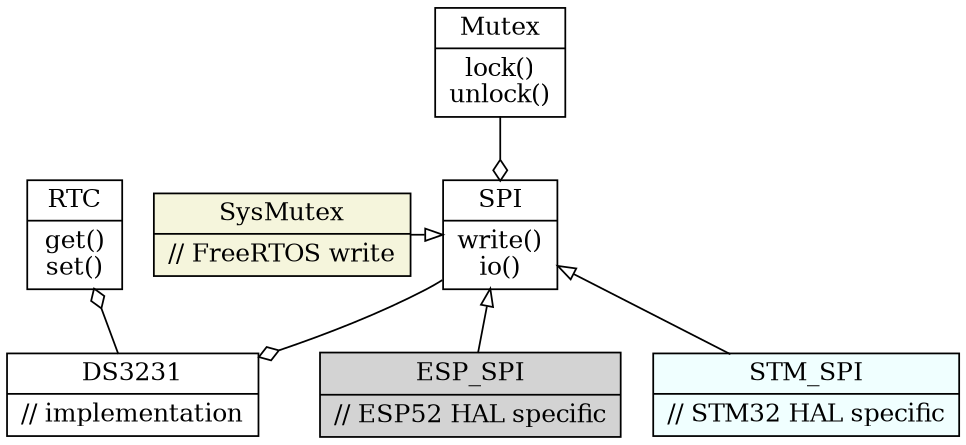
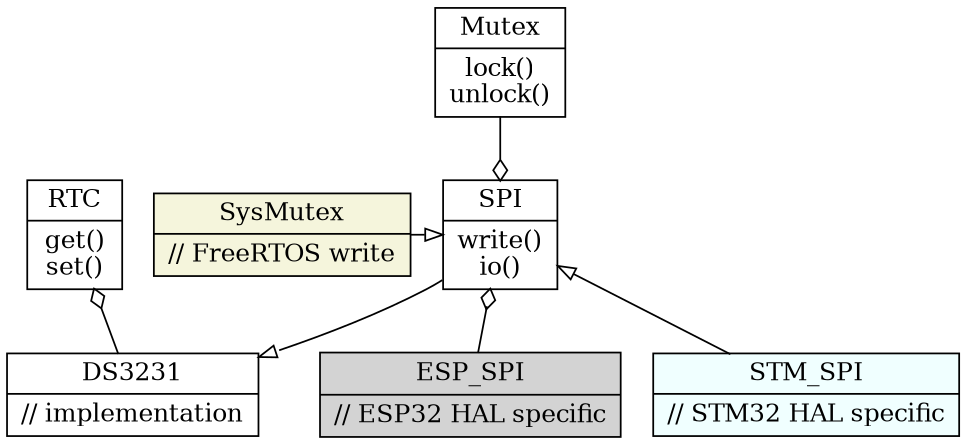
(362, 319) -> (362, 319)
(482, 330) -> (482, 330)
(470, 415) -> (470, 415)
